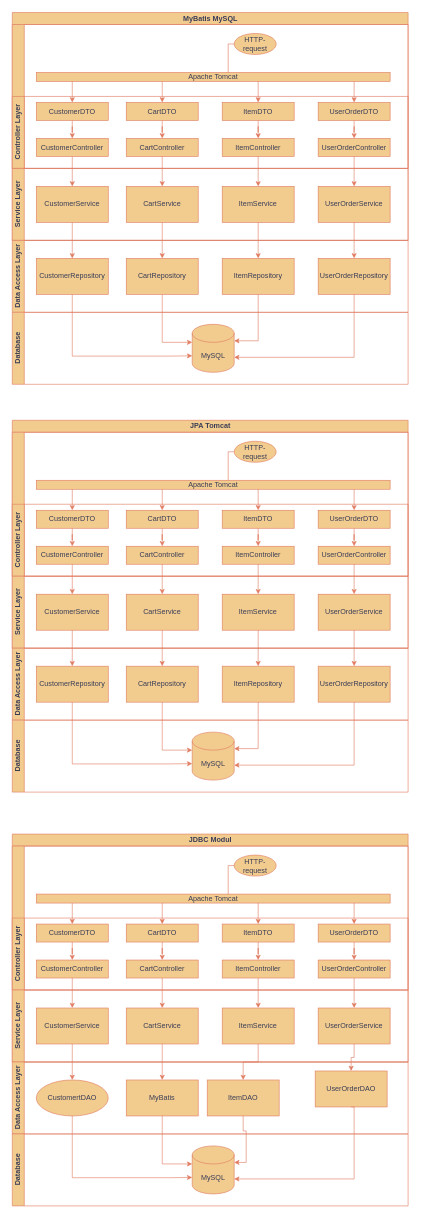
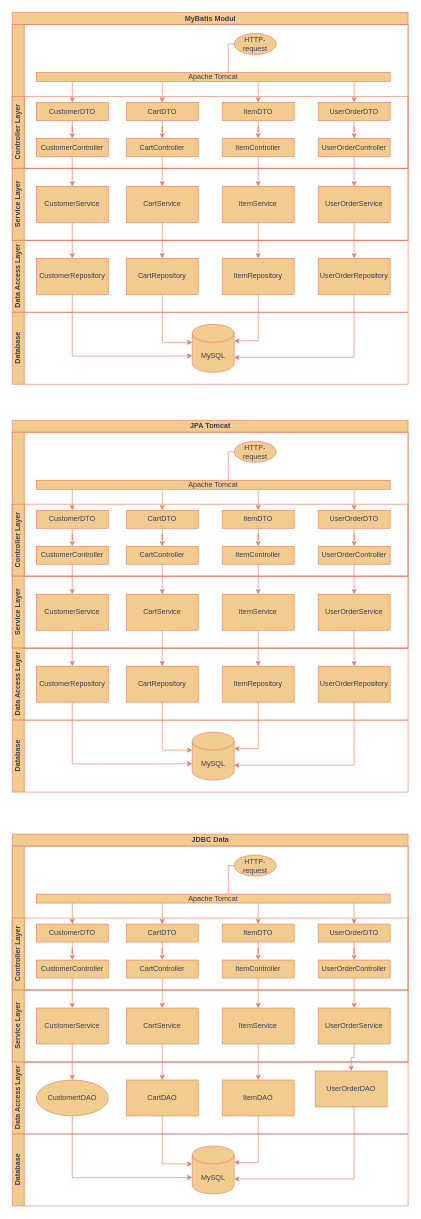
(211, 18) -> (211, 18)
(211, 840) -> (211, 840)
(162, 1098) -> (162, 1098)
(243, 1098) -> (258, 1098)
